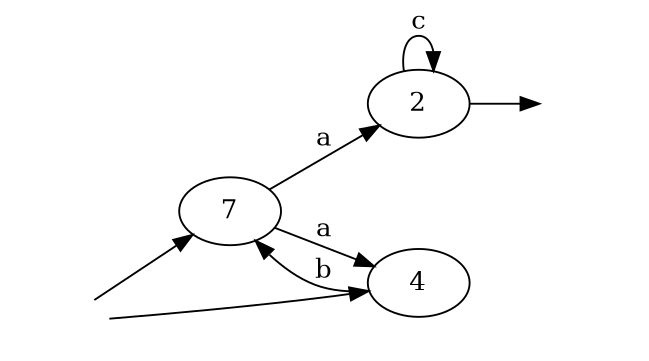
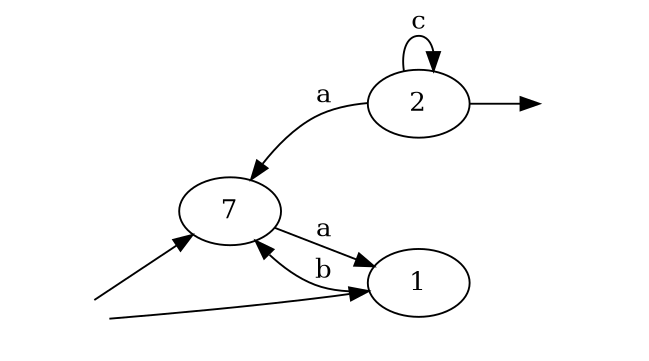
(316, 162) -> (308, 121)
(419, 283) -> (419, 283)
